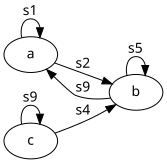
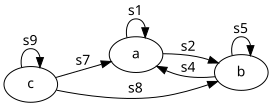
none -> (79, 71)
(83, 88) -> (189, 68)
(83, 111) -> (136, 89)
